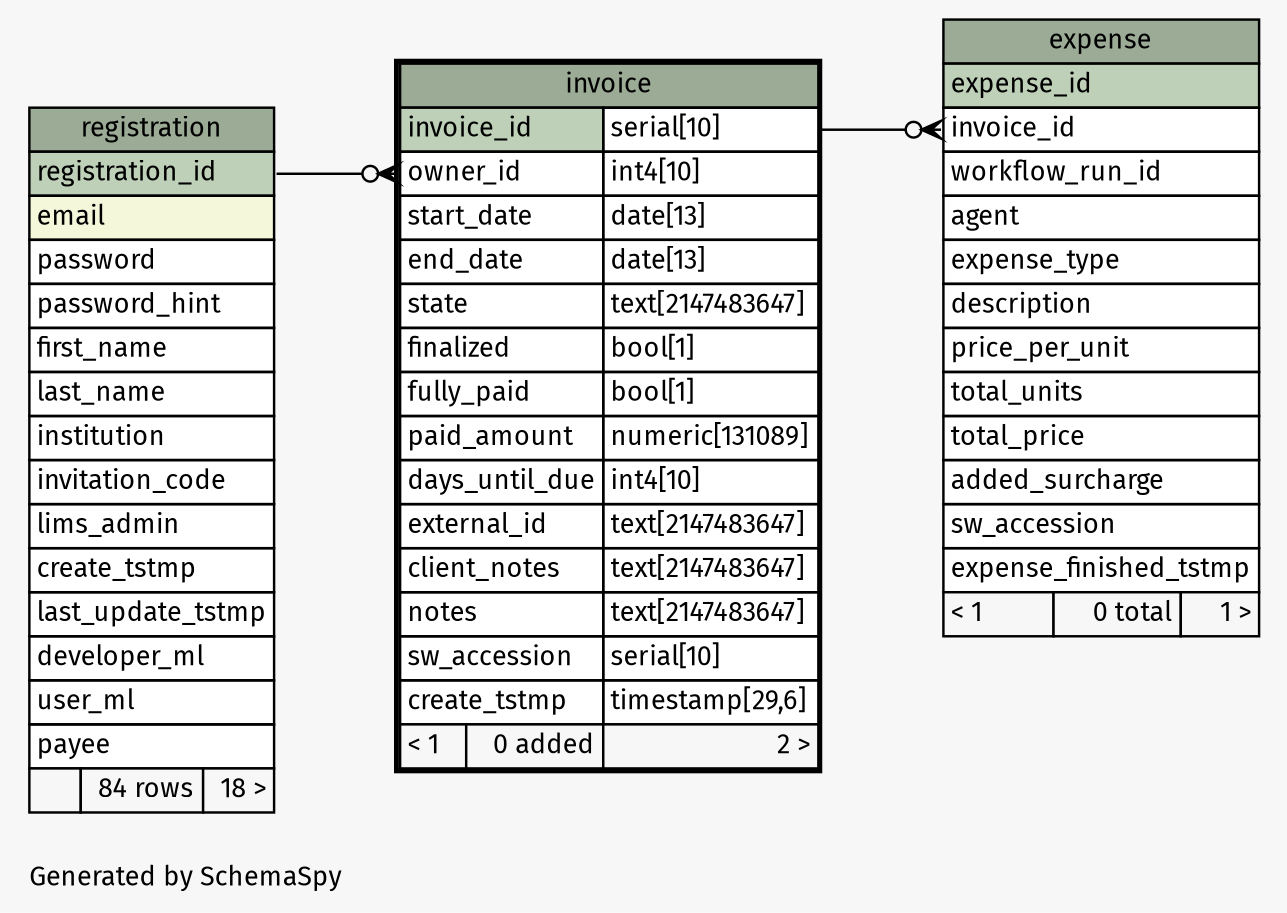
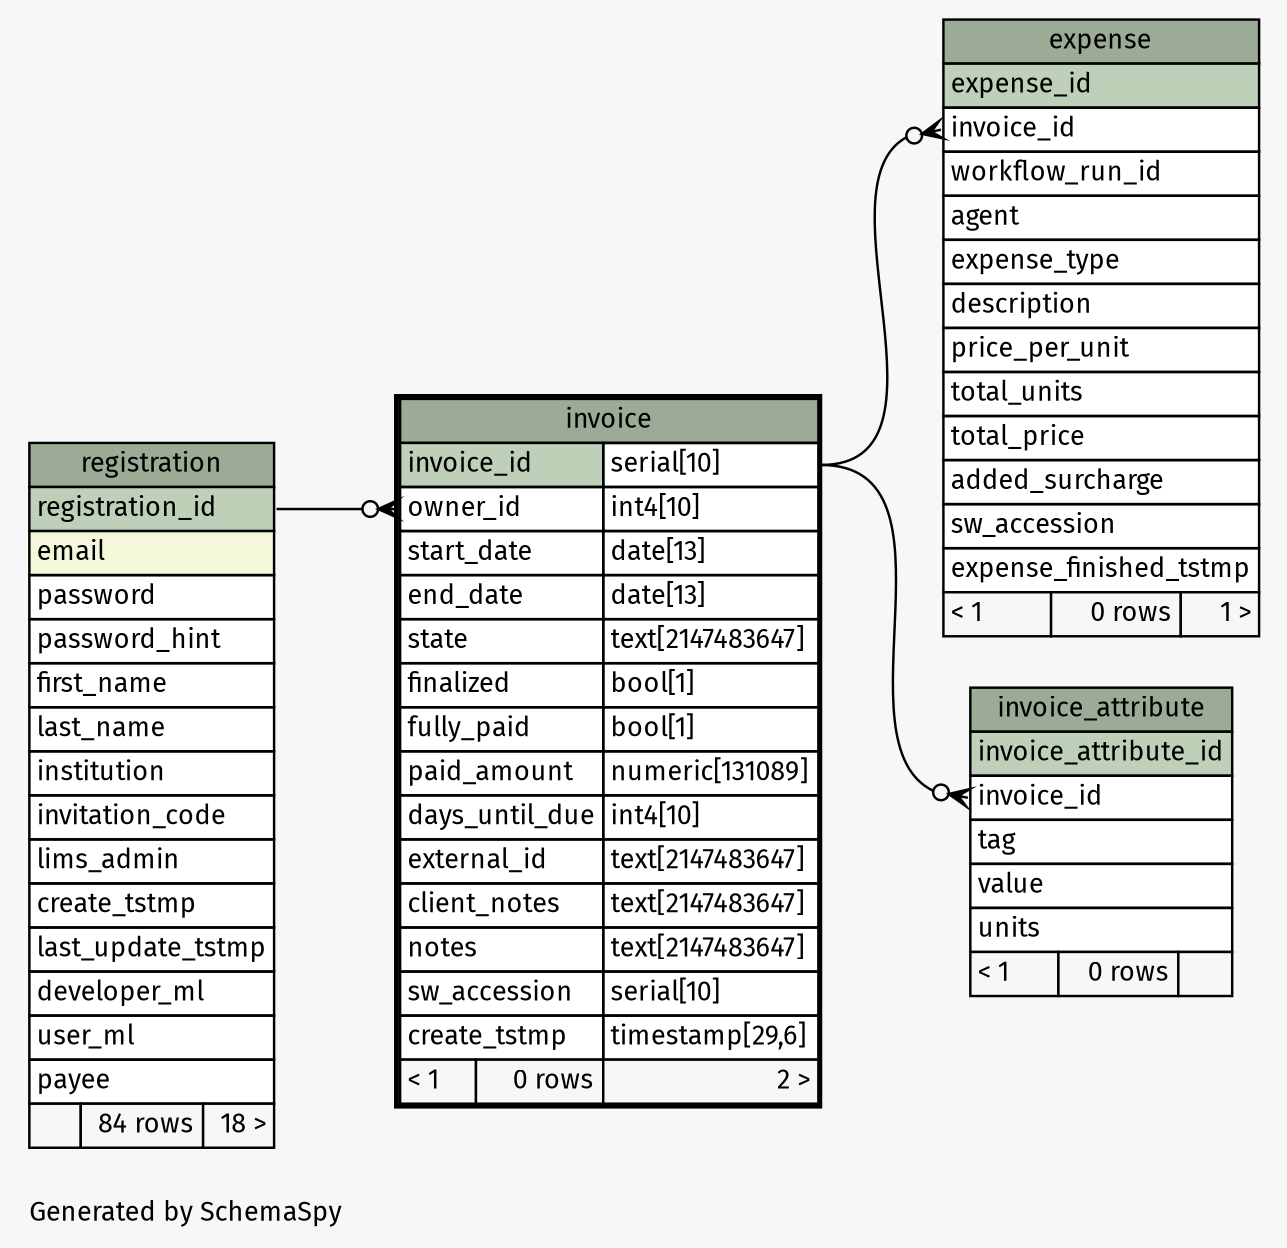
(1133, 613) -> (1132, 613)
(545, 745) -> (554, 1080)
none -> (1100, 842)
